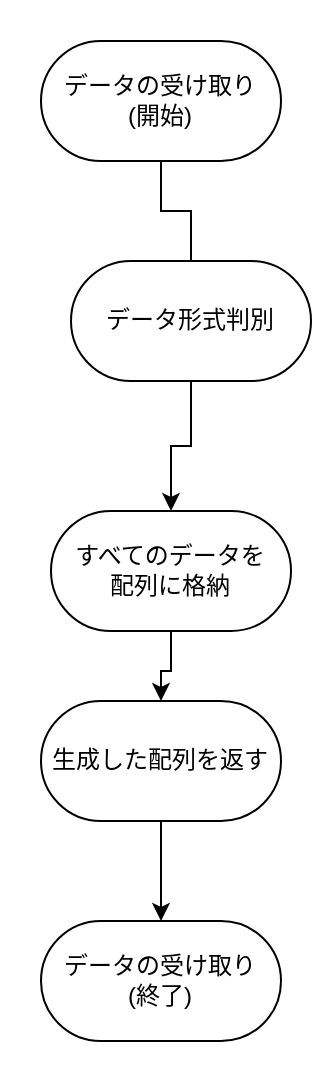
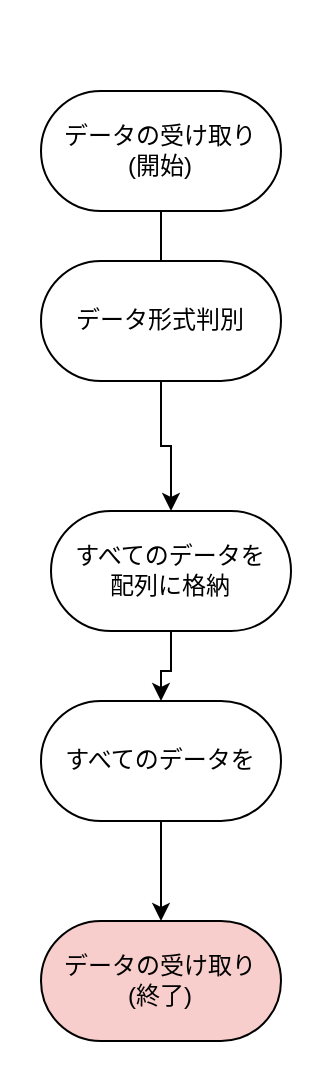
(161, 101) -> (161, 151)
(191, 321) -> (161, 321)
(161, 761) -> (161, 761)
(161, 981) -> (161, 981)
